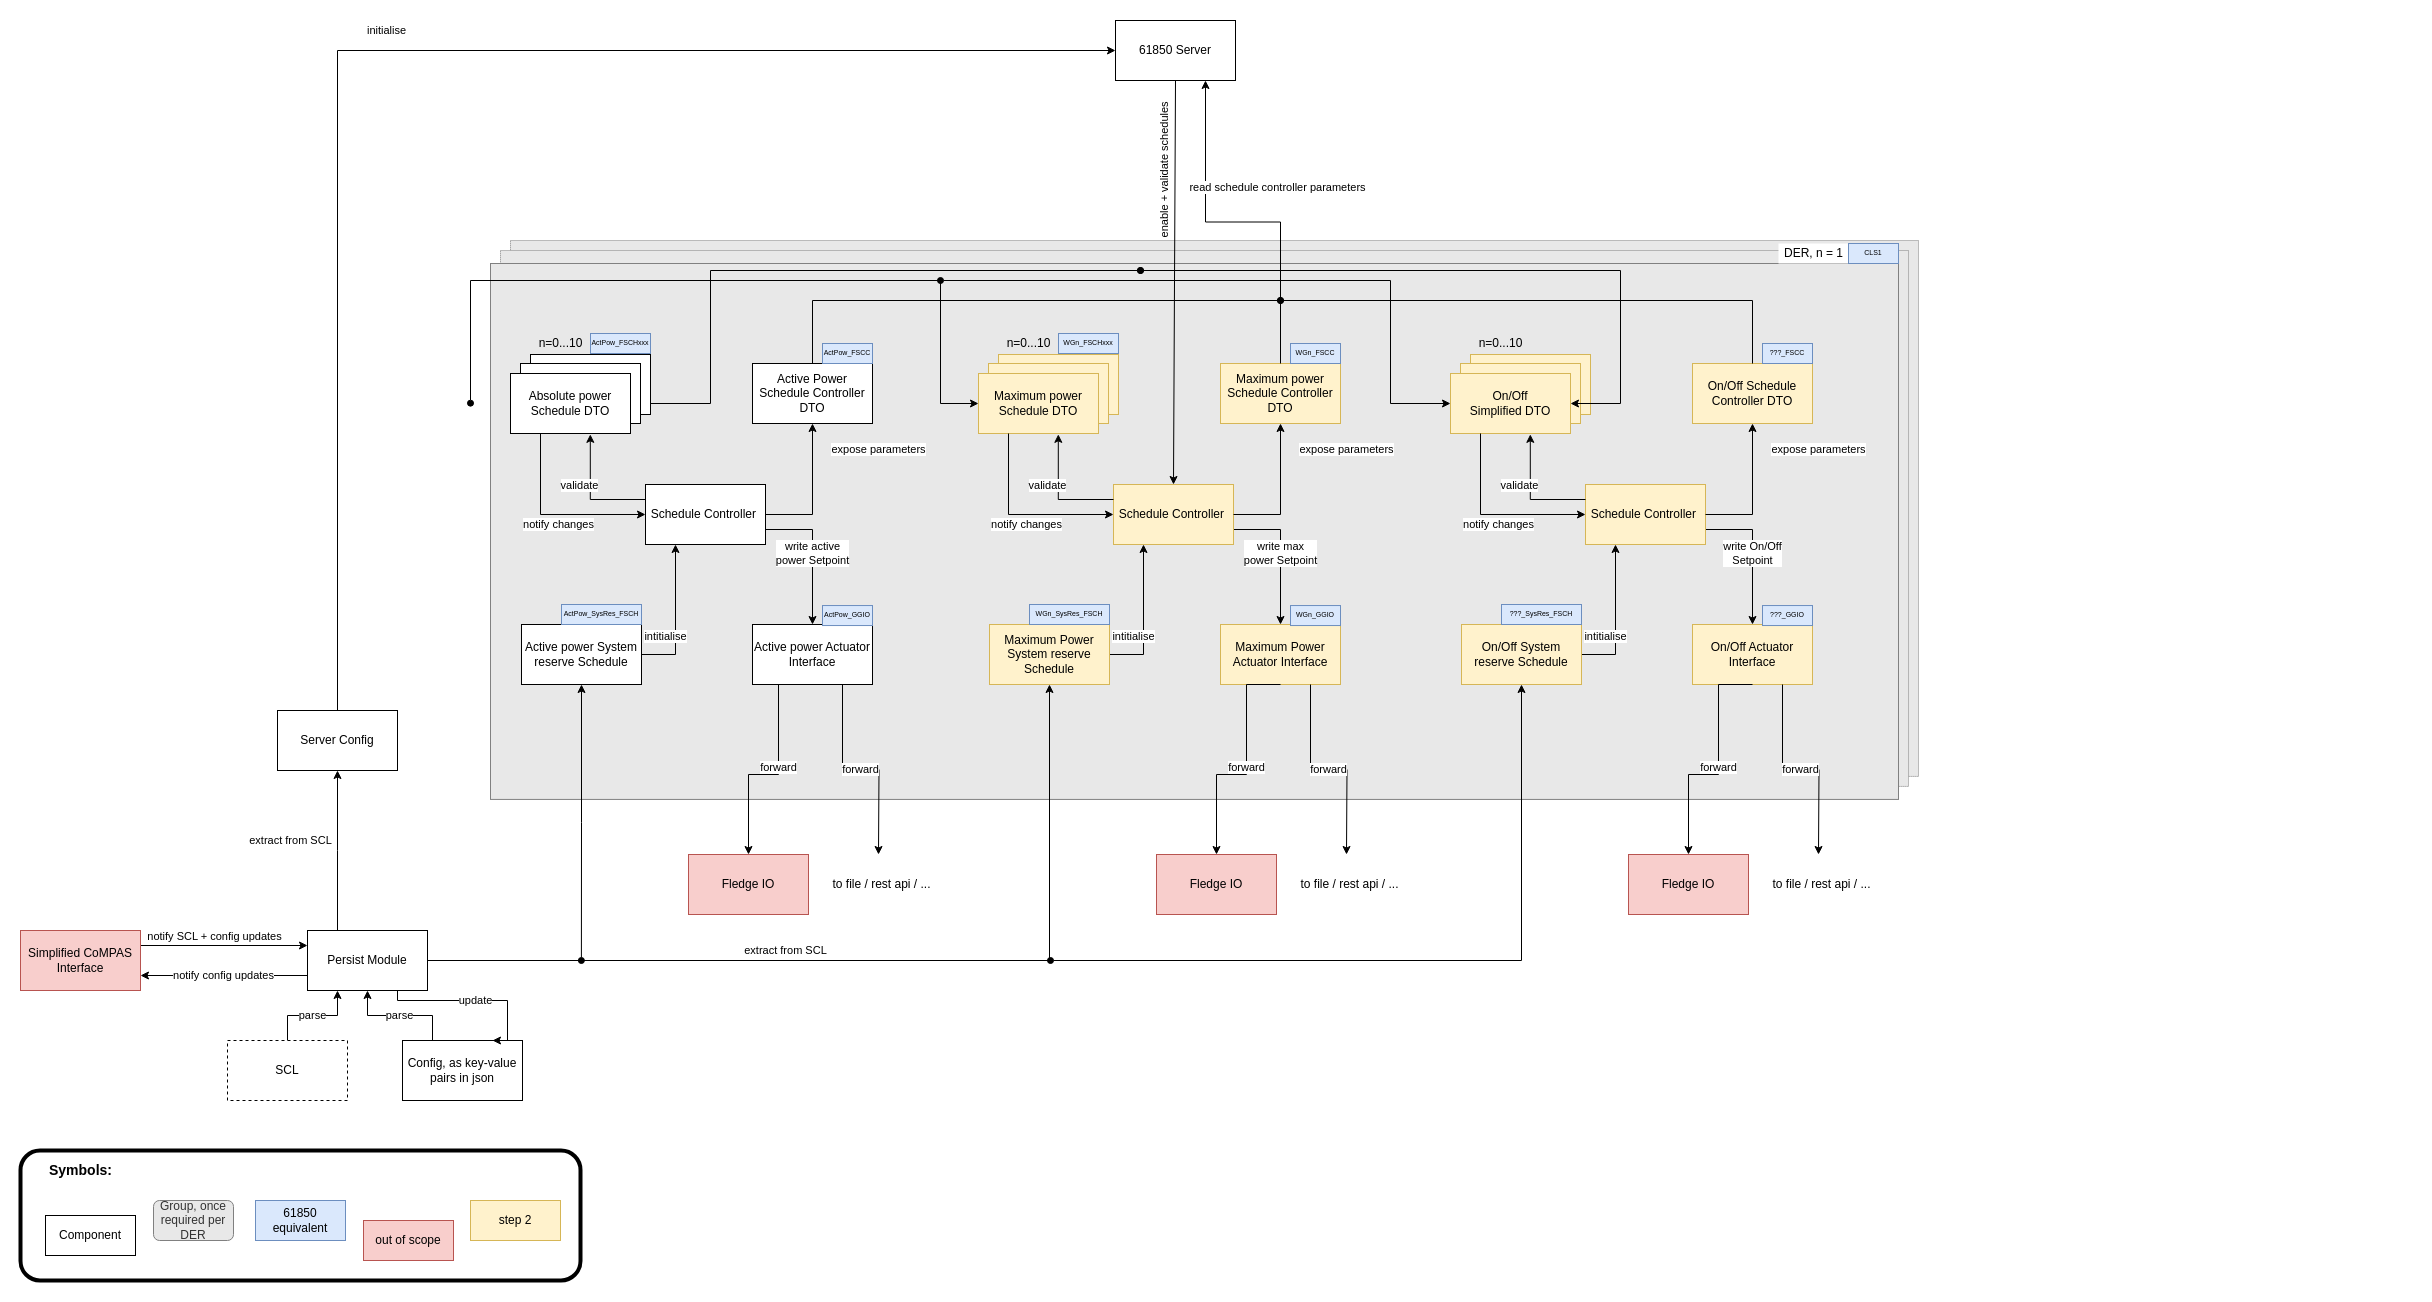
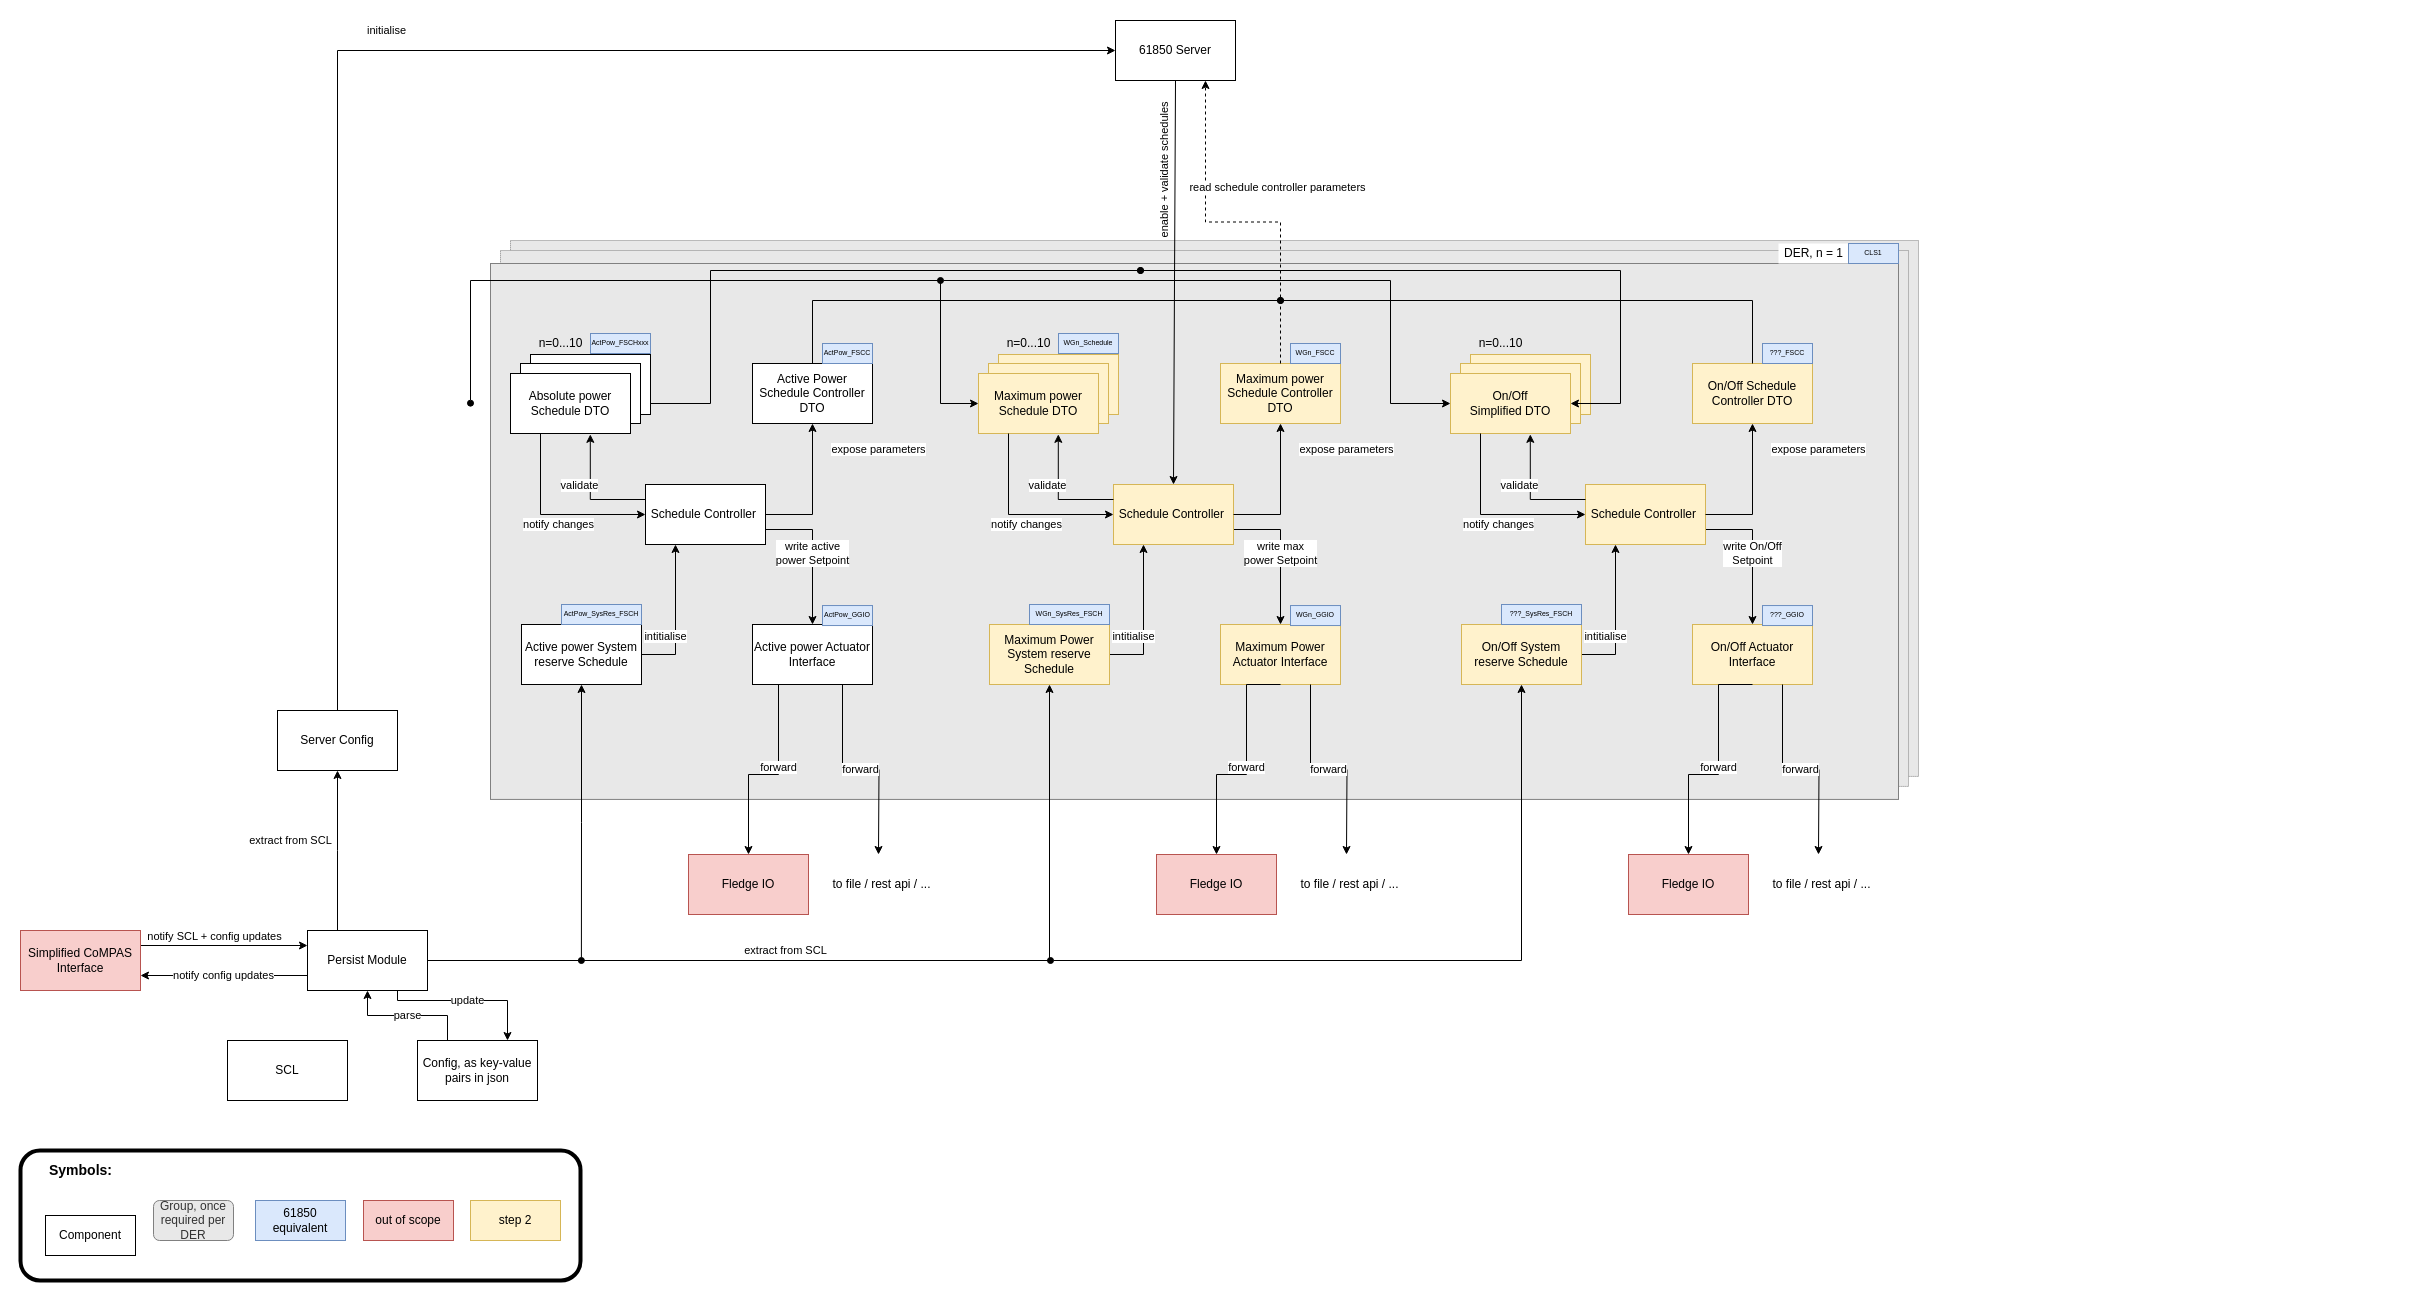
(1281, 239) -> (1281, 239)
(1089, 344) -> (1089, 344)
(309, 1016) -> none
(288, 1071) -> (288, 1071)
(463, 1071) -> (478, 1071)
(409, 1241) -> (409, 1221)
